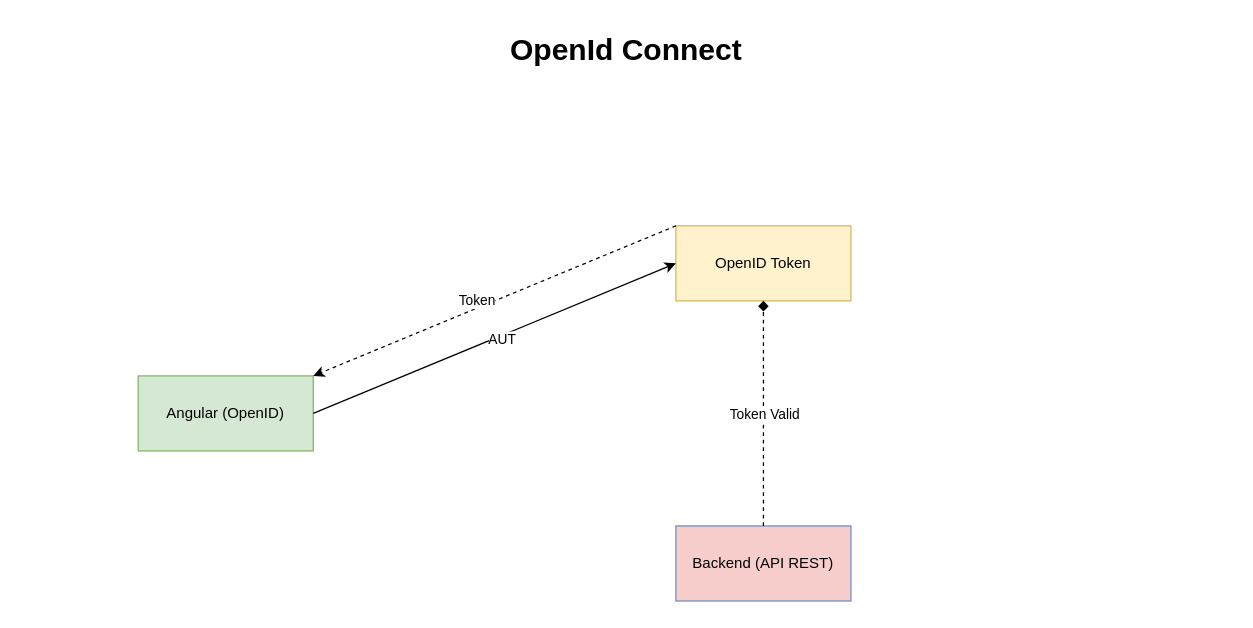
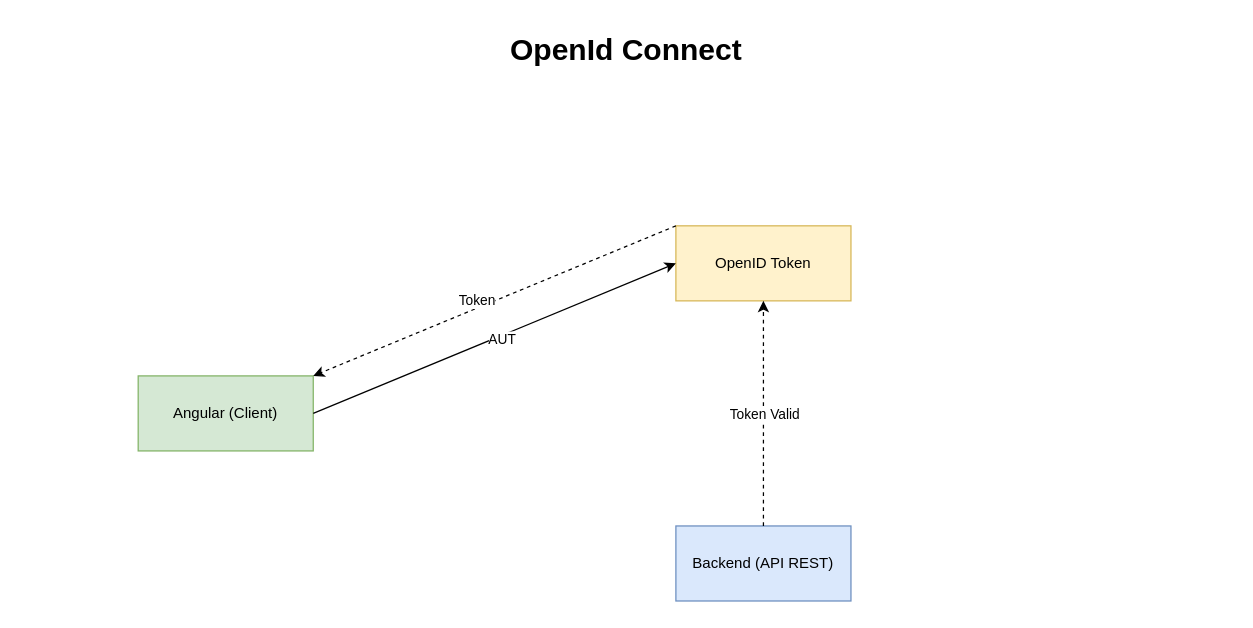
(763, 311) -> (763, 311)
(226, 413) -> (226, 413)
(763, 563) -> (763, 563)
